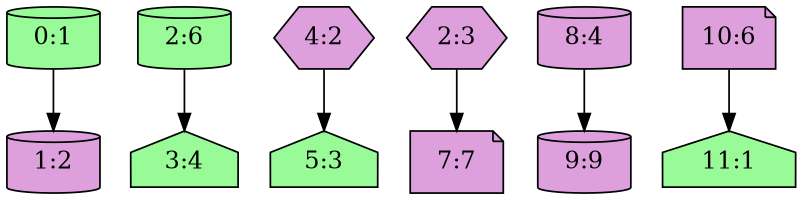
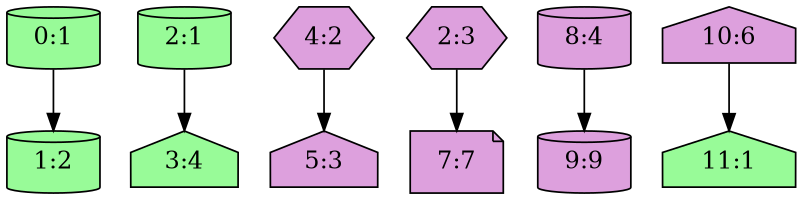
(184, 38) -> (184, 38)
(729, 38) -> (729, 38)
(53, 162) -> (53, 162)
(324, 162) -> (324, 162)
